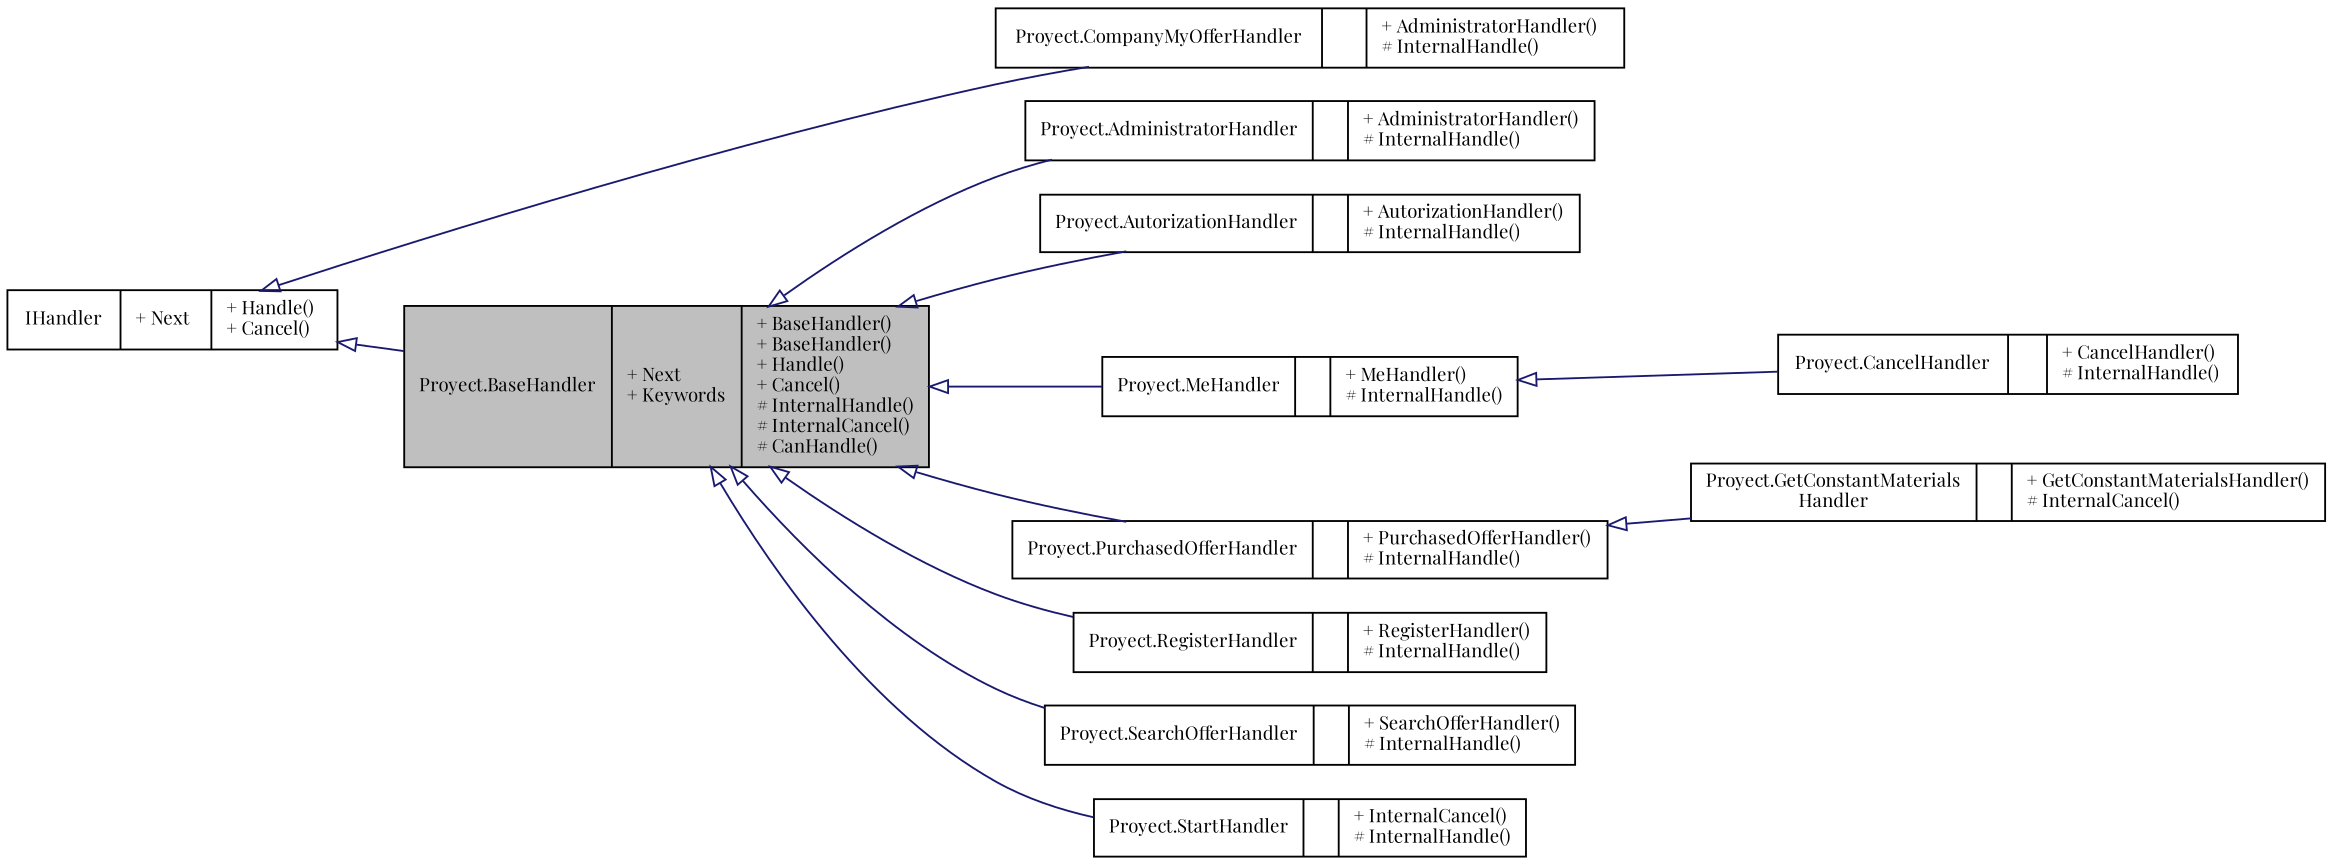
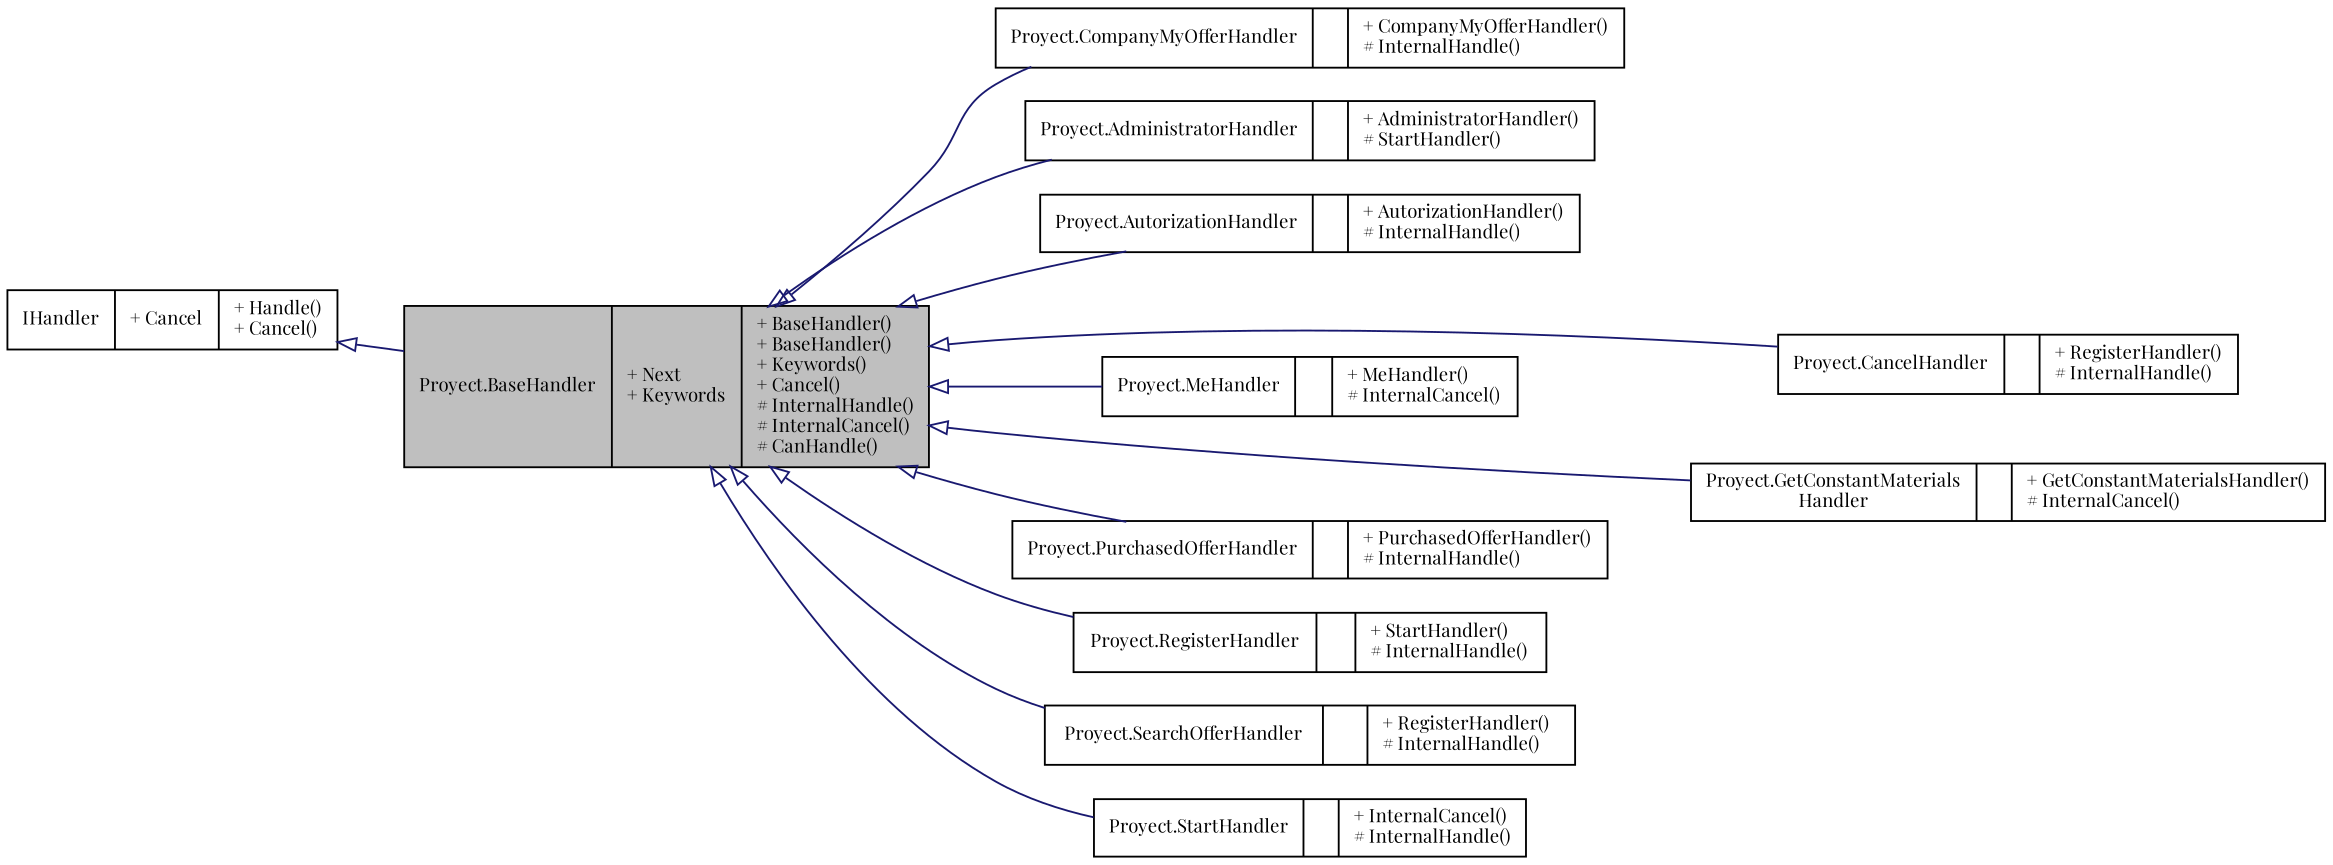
(1490, 27) -> (1486, 27)
(1442, 140) -> (1432, 140)
(680, 164) -> (917, 183)
(163, 319) -> (167, 319)
(2139, 353) -> (2139, 353)
(801, 365) -> (812, 365)
(1657, 376) -> (1363, 331)
(1424, 396) -> (1424, 396)
(1659, 521) -> (1319, 459)
(1447, 631) -> (1440, 631)
(1462, 724) -> (1467, 724)
